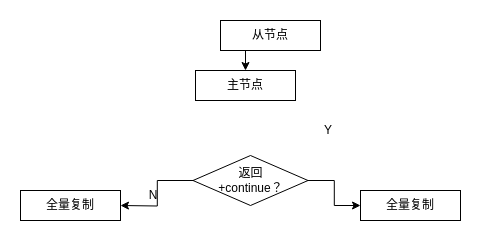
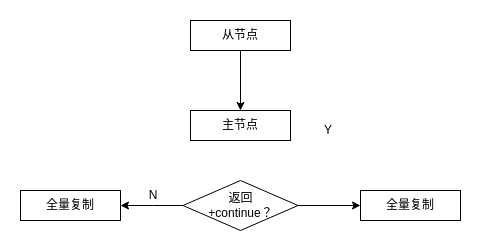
(271, 36) -> (241, 36)
(246, 86) -> (241, 126)
(251, 181) -> (241, 206)
